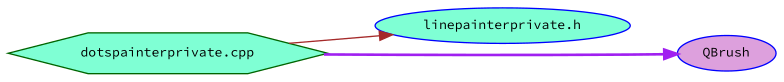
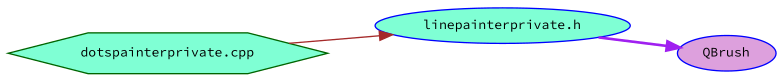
(494, 55) -> (633, 42)
